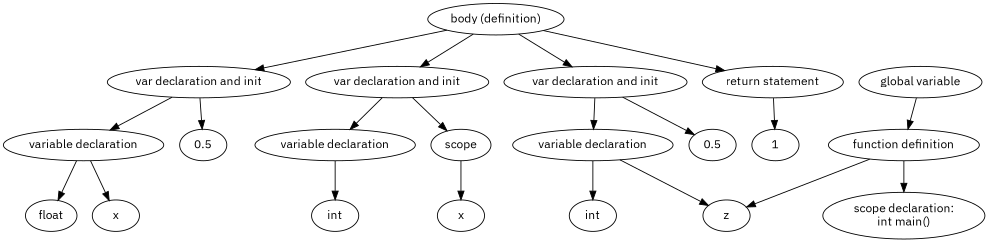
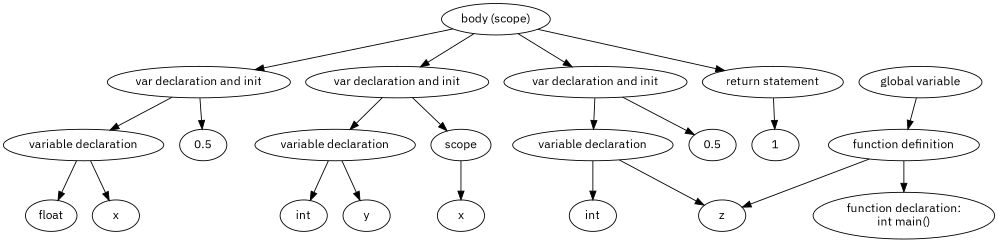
(496, 19) -> (496, 19)
none -> (367, 216)
(904, 216) -> (904, 216)
